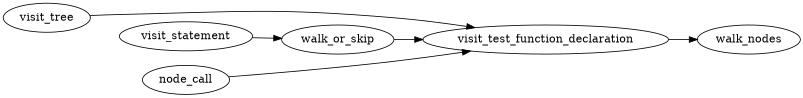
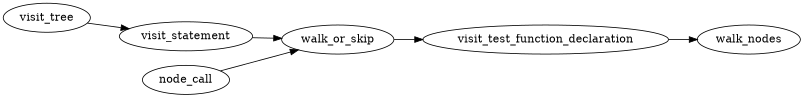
(279, 11) -> (104, 25)
(346, 66) -> (256, 61)
